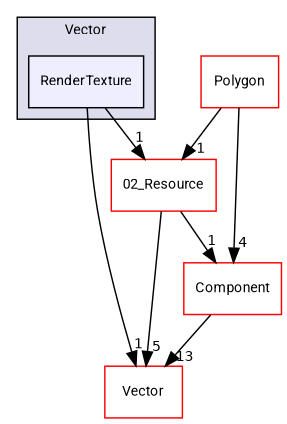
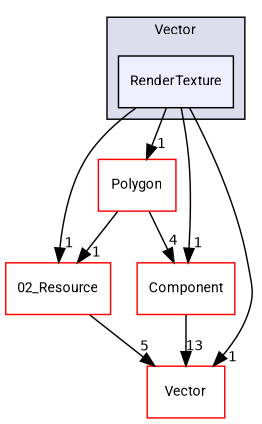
none -> (159, 128)
(194, 231) -> (190, 178)
